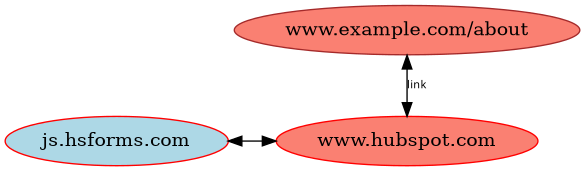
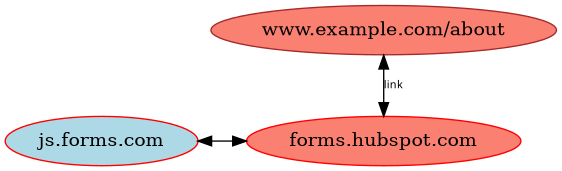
(117, 141) -> (102, 141)
(407, 141) -> (384, 141)
